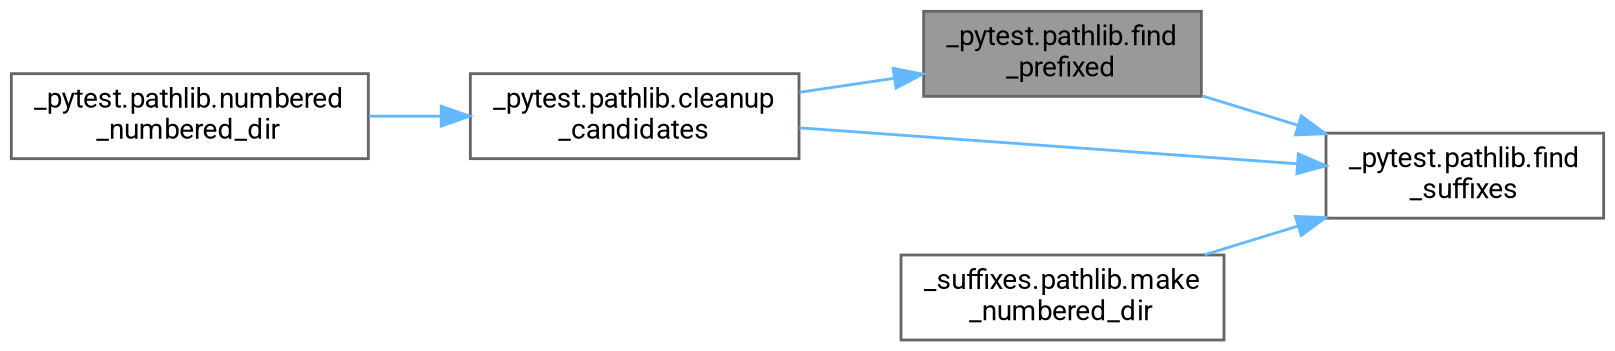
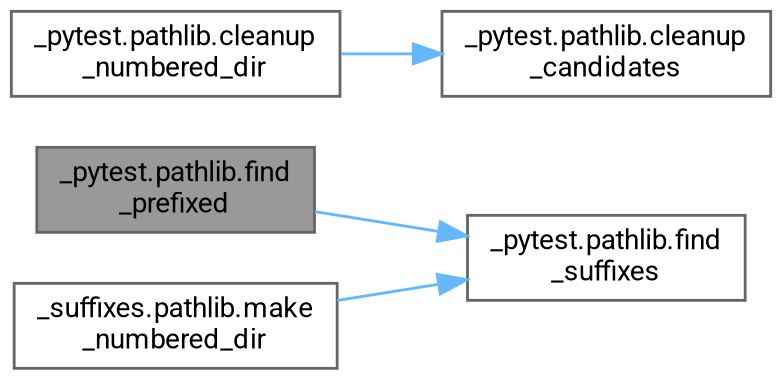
(847, 85) -> none
(190, 116) -> (176, 54)
(1048, 146) -> none
